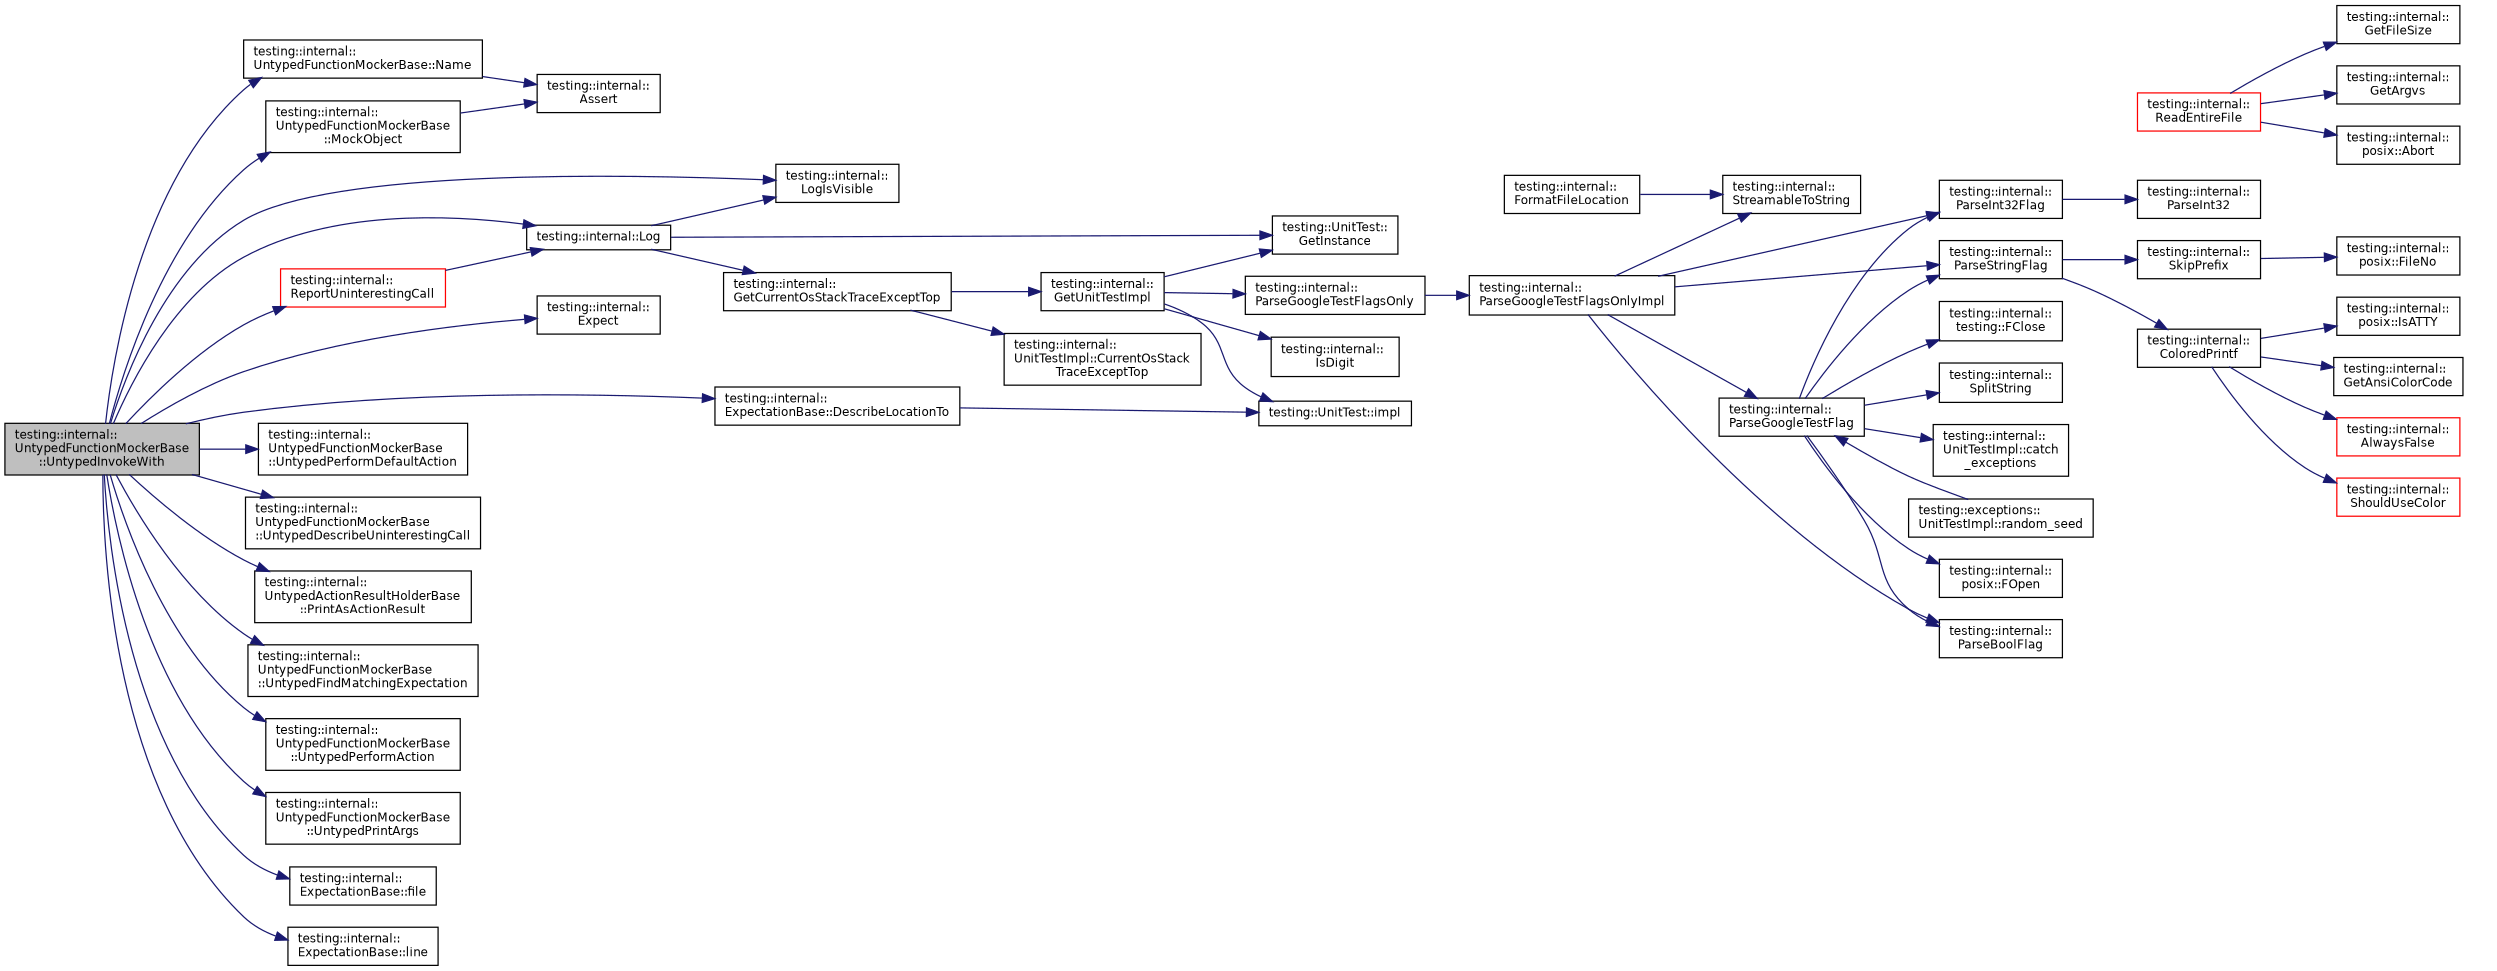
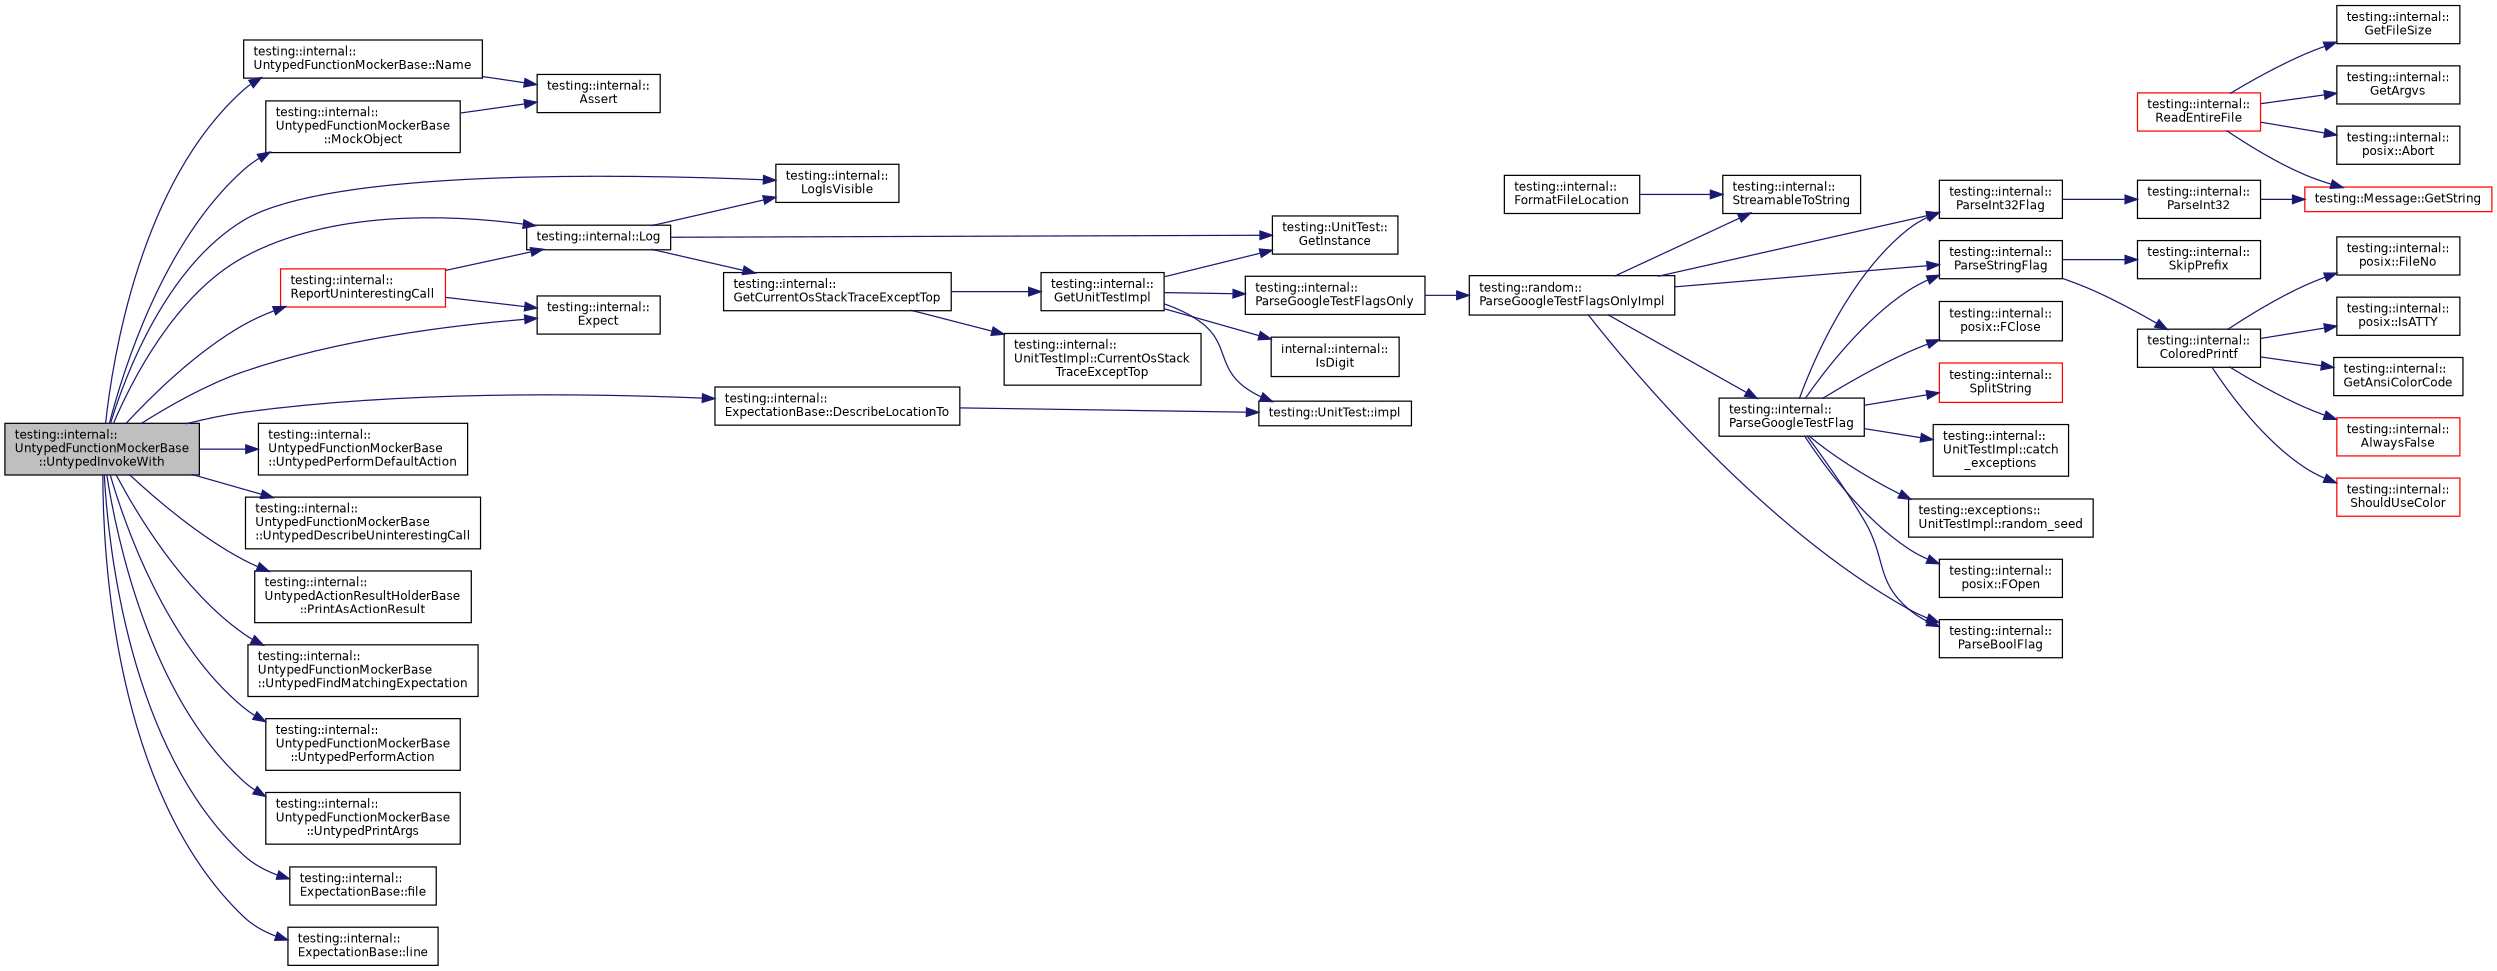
none -> (2398, 199)
(2292, 258) -> (2275, 301)
(1572, 295) -> (1572, 295)
none -> (485, 302)
(2001, 321) -> (2001, 321)
(1335, 357) -> (1335, 357)
(2001, 383) -> (2001, 383)
(1905, 475) -> (1853, 467)
